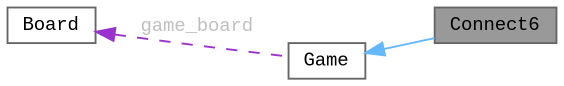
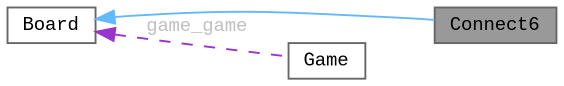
(192, 26) -> (192, 26)
(409, 44) -> (275, 12)
